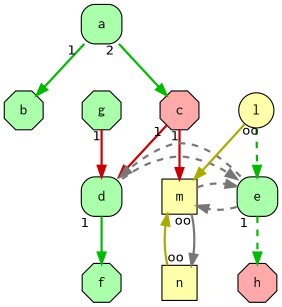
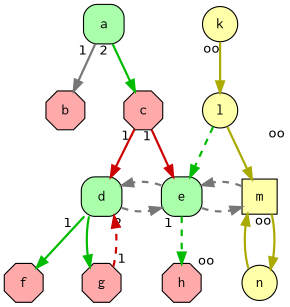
none -> (220, 24)
(64, 65) -> (87, 62)
(24, 110) -> (65, 110)
(102, 110) -> (102, 283)
(102, 148) -> (116, 247)
(180, 149) -> (160, 148)
(194, 234) -> (274, 236)
none -> (87, 236)
(102, 283) -> (24, 283)
(180, 283) -> (260, 283)
